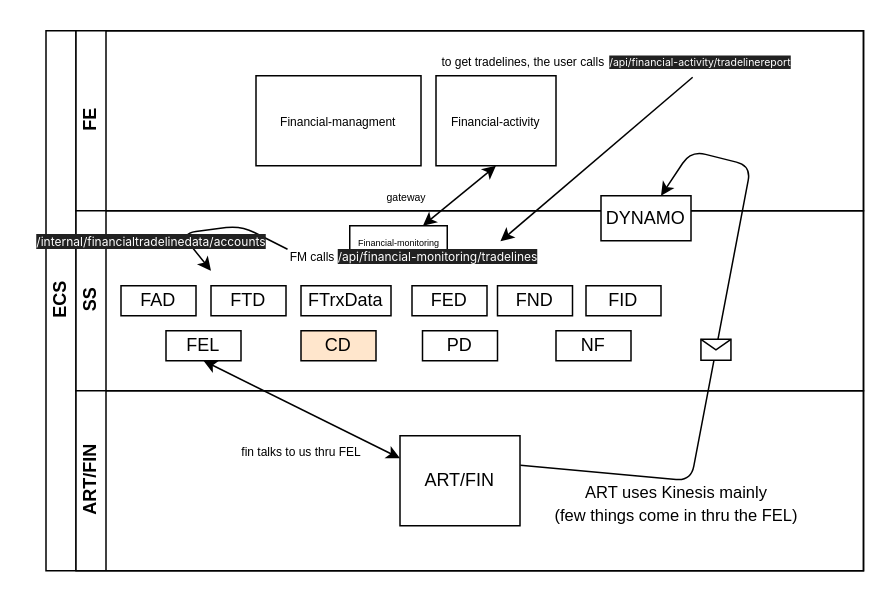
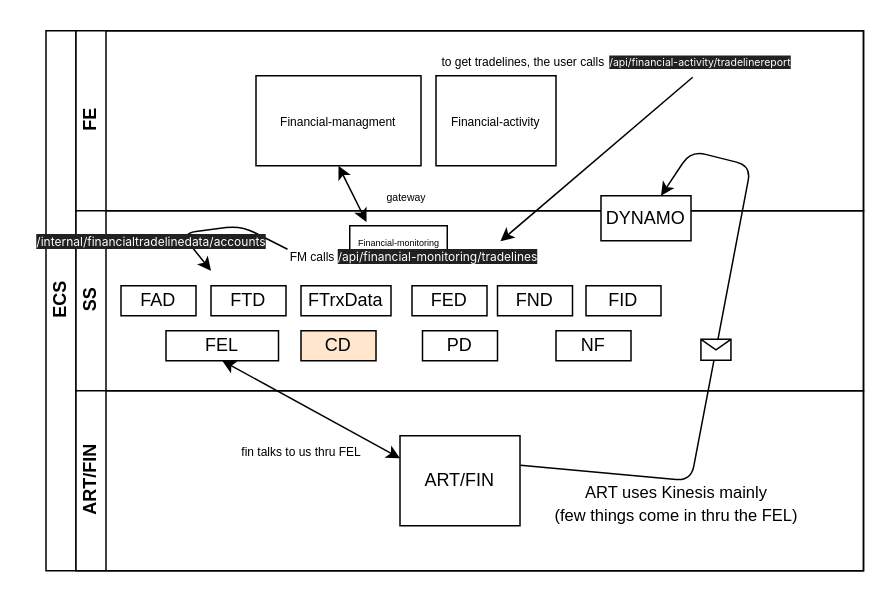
(467, 189) -> none
none -> (352, 194)
(203, 346) -> (222, 346)
